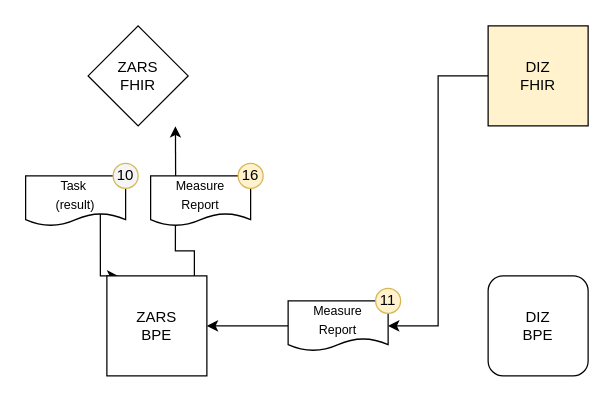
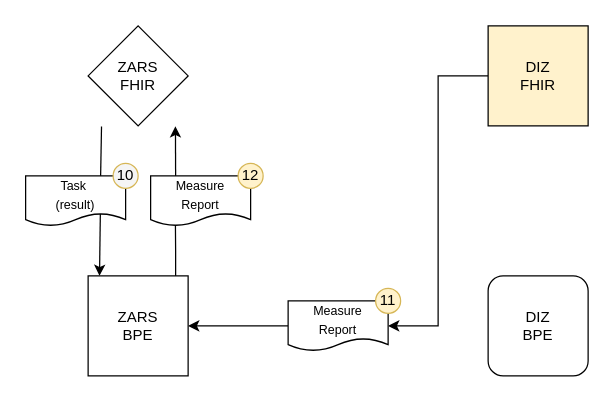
none -> (101, 150)
(251, 176) -> (251, 176)
(157, 326) -> (138, 326)
